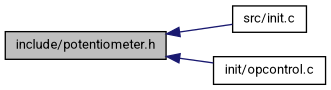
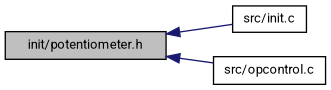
(86, 45) -> (86, 45)
(270, 71) -> (270, 71)
